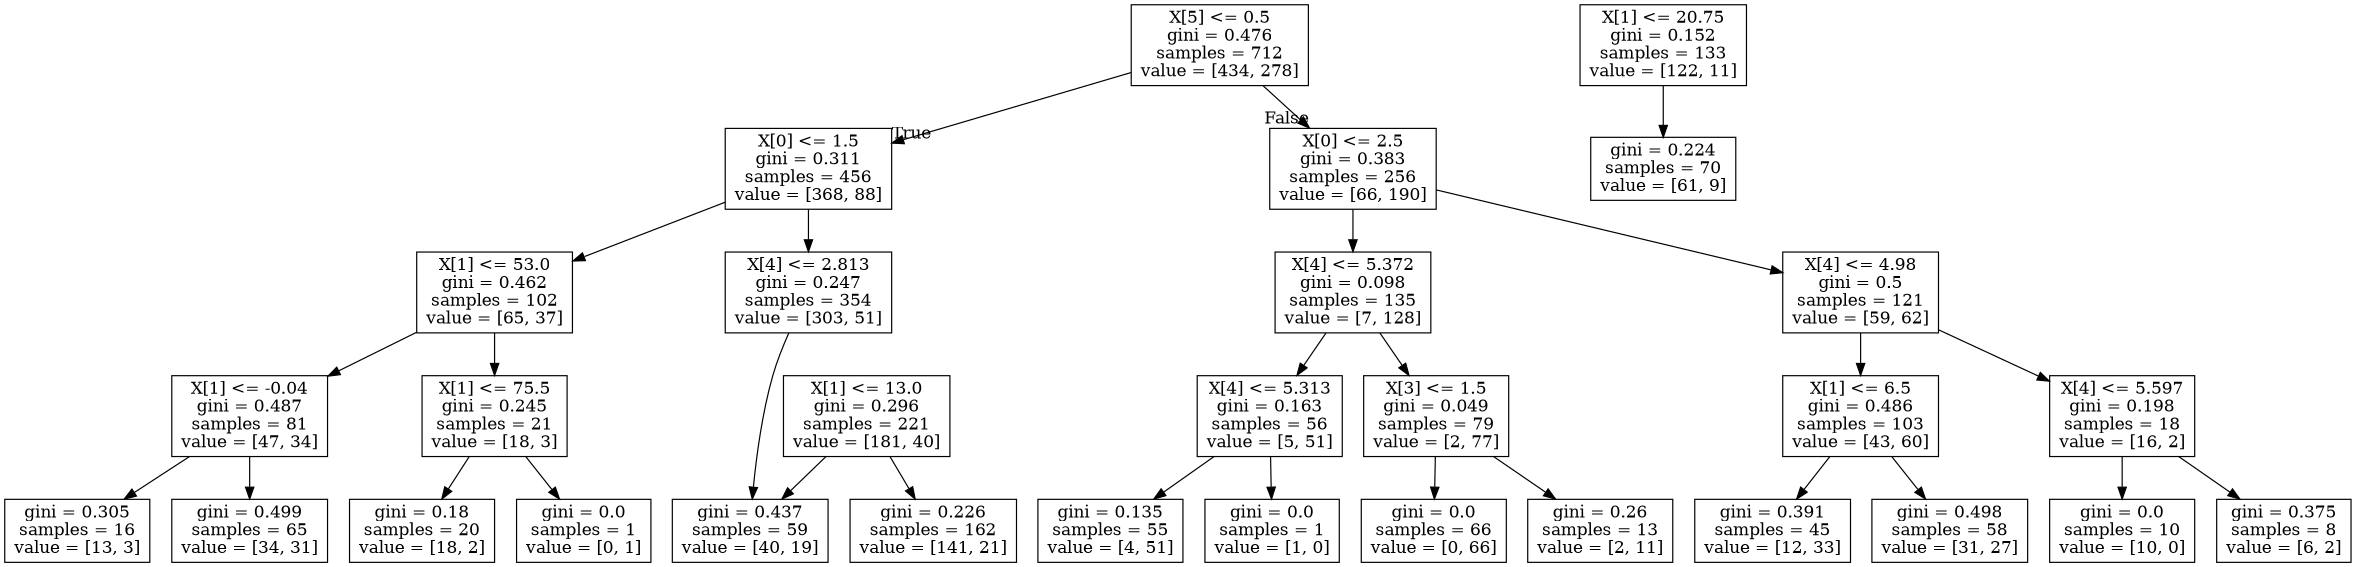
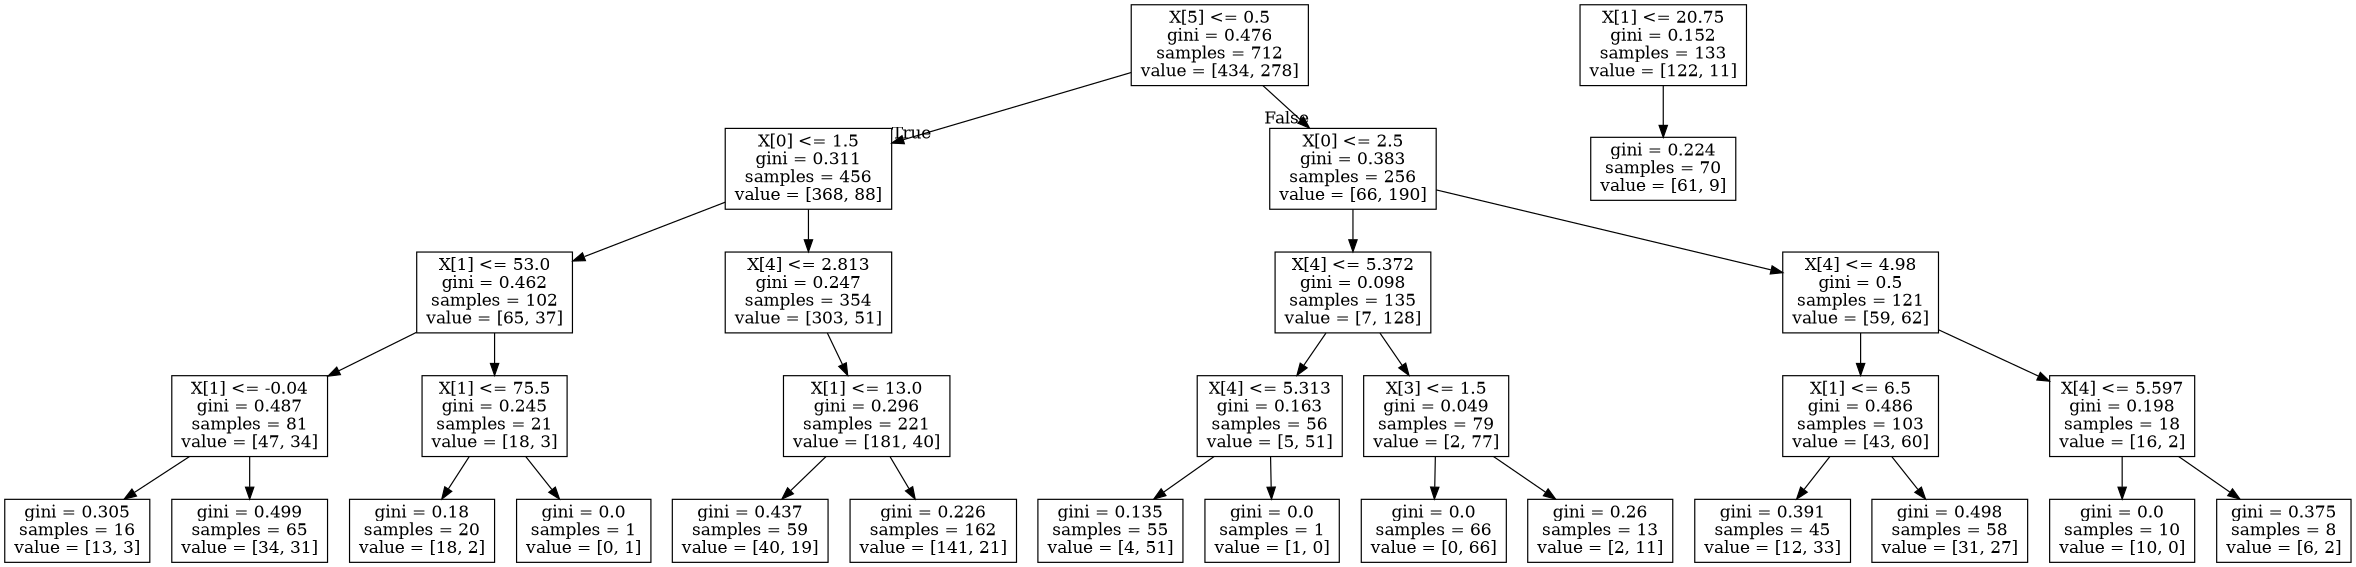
(765, 408) -> (835, 349)
